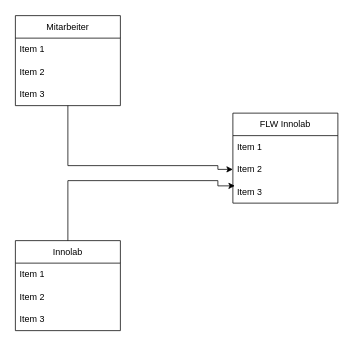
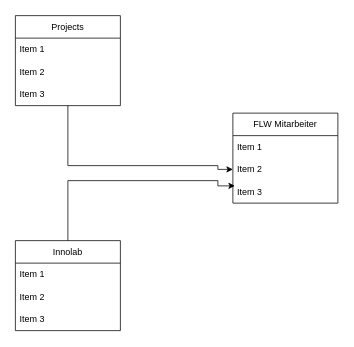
(68, 27) -> (68, 27)
(285, 124) -> (285, 124)
